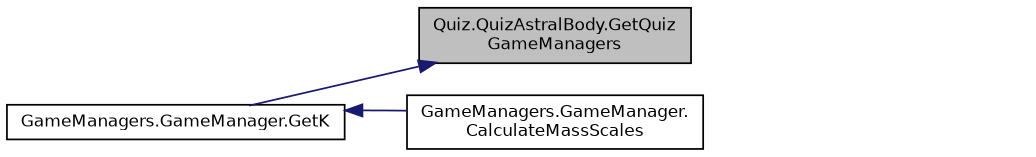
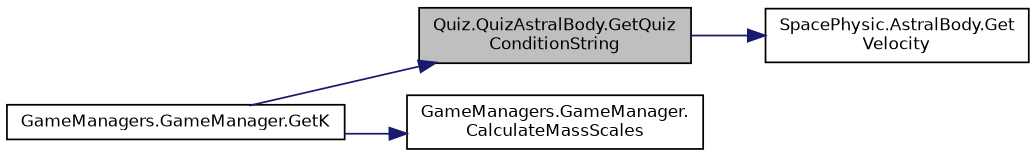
(555, 36) -> (555, 36)
none -> (897, 36)
(385, 110) -> (367, 134)
